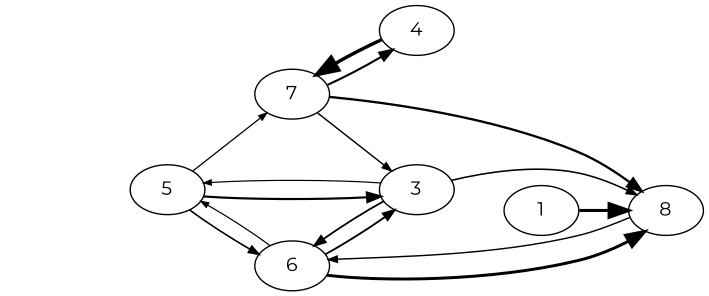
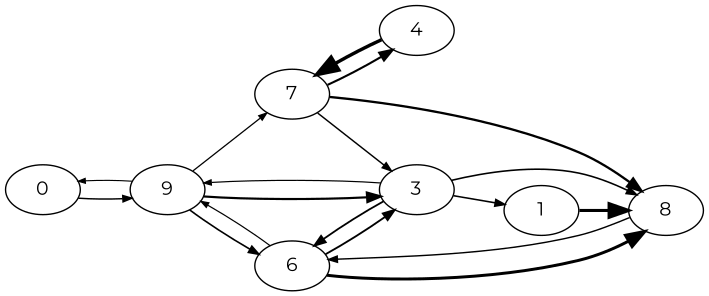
none -> (43, 190)
(168, 190) -> (168, 190)
none -> (474, 199)
